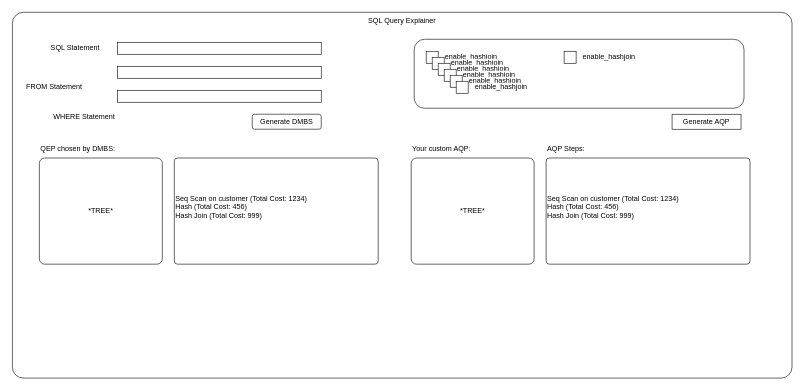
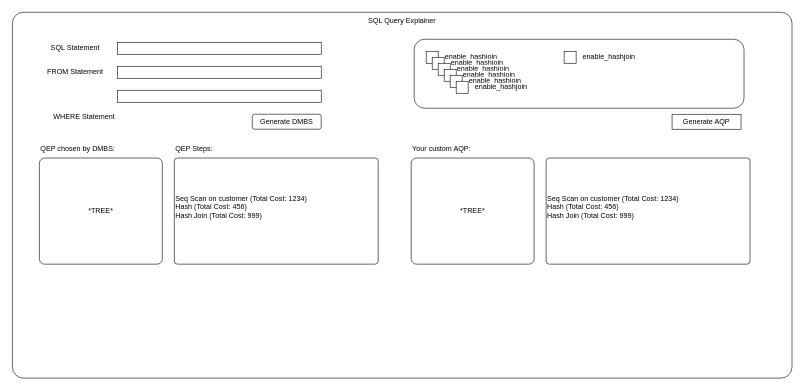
(54, 87) -> (75, 72)
none -> (213, 149)
(585, 149) -> none
